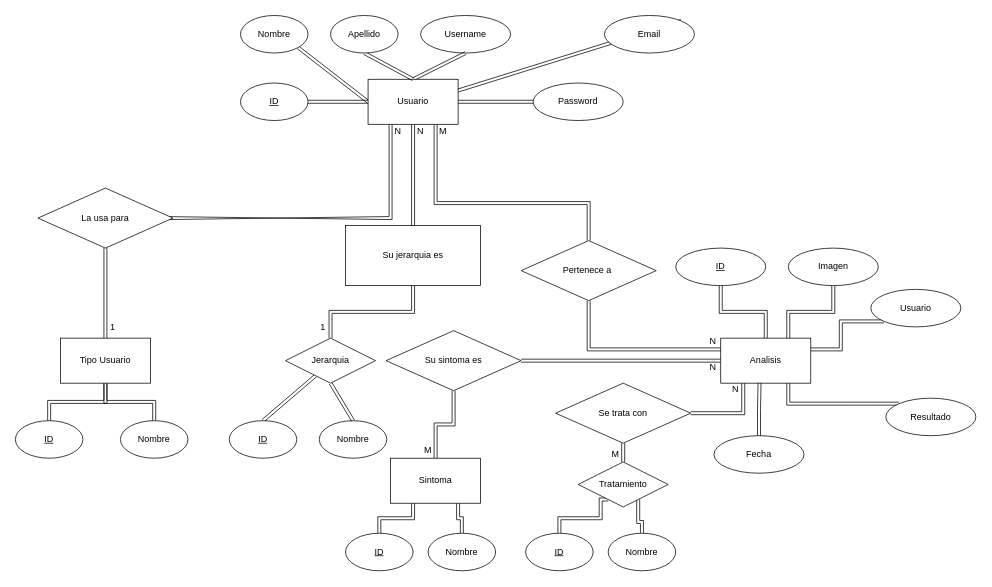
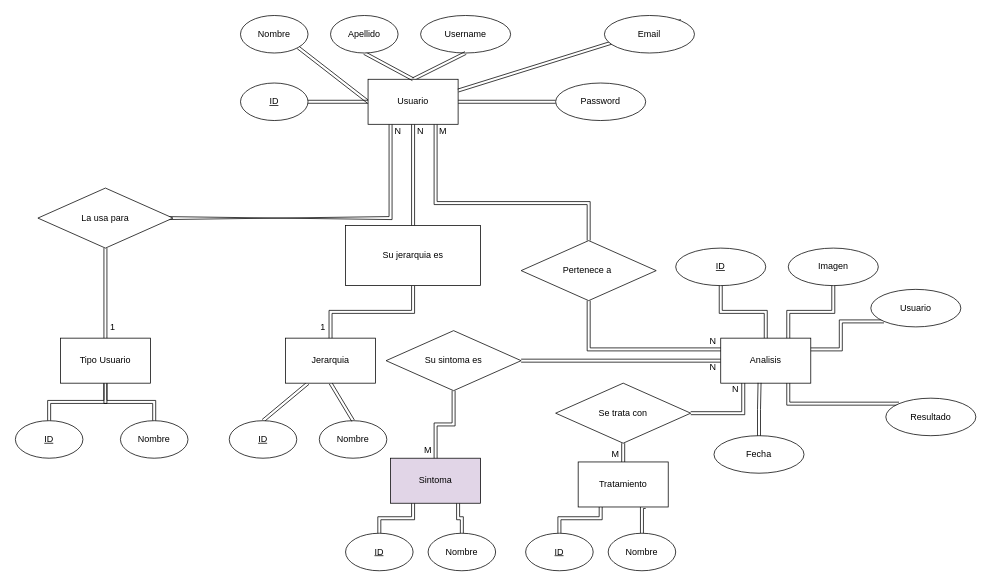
(578, 102) -> (600, 102)
(330, 360) -> (330, 360)
(435, 480) -> (435, 480)
(623, 484) -> (623, 484)
